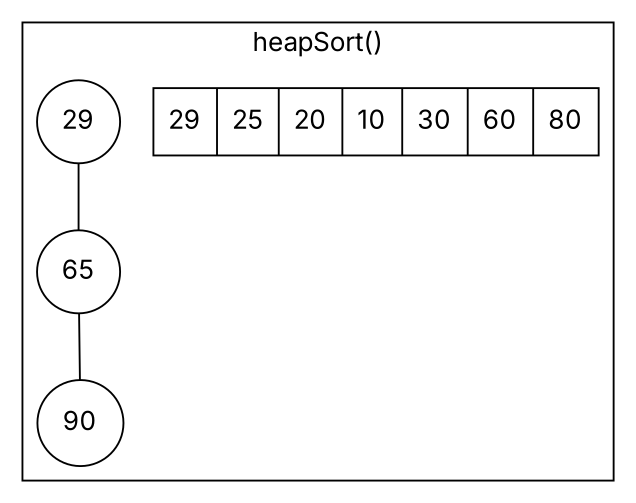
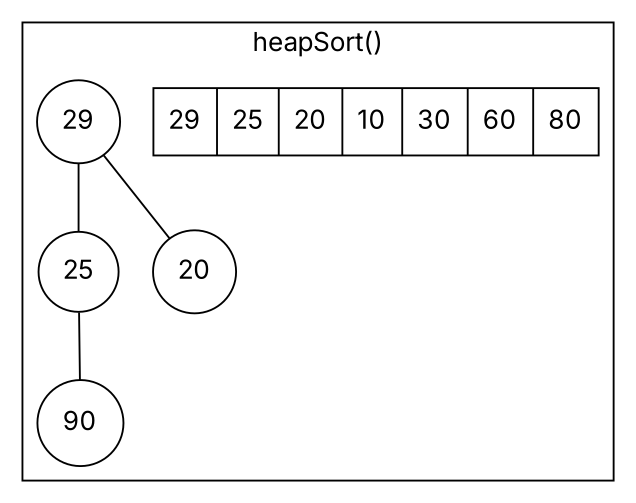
(79, 272) -> (79, 272)
none -> (195, 272)
